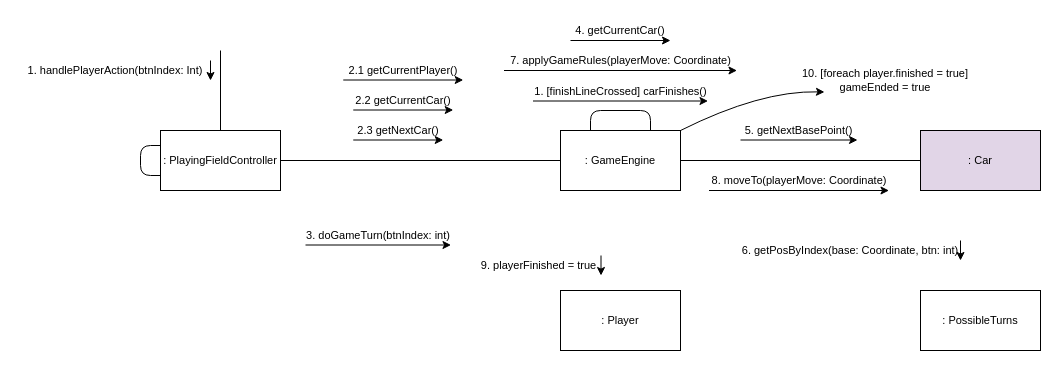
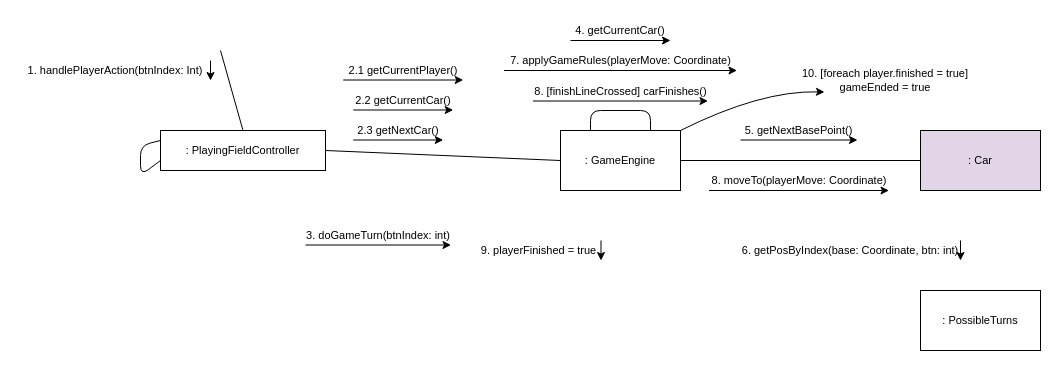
(621, 92) -> (621, 92)
(221, 161) -> (243, 151)
(539, 266) -> (539, 251)
(621, 321) -> none
